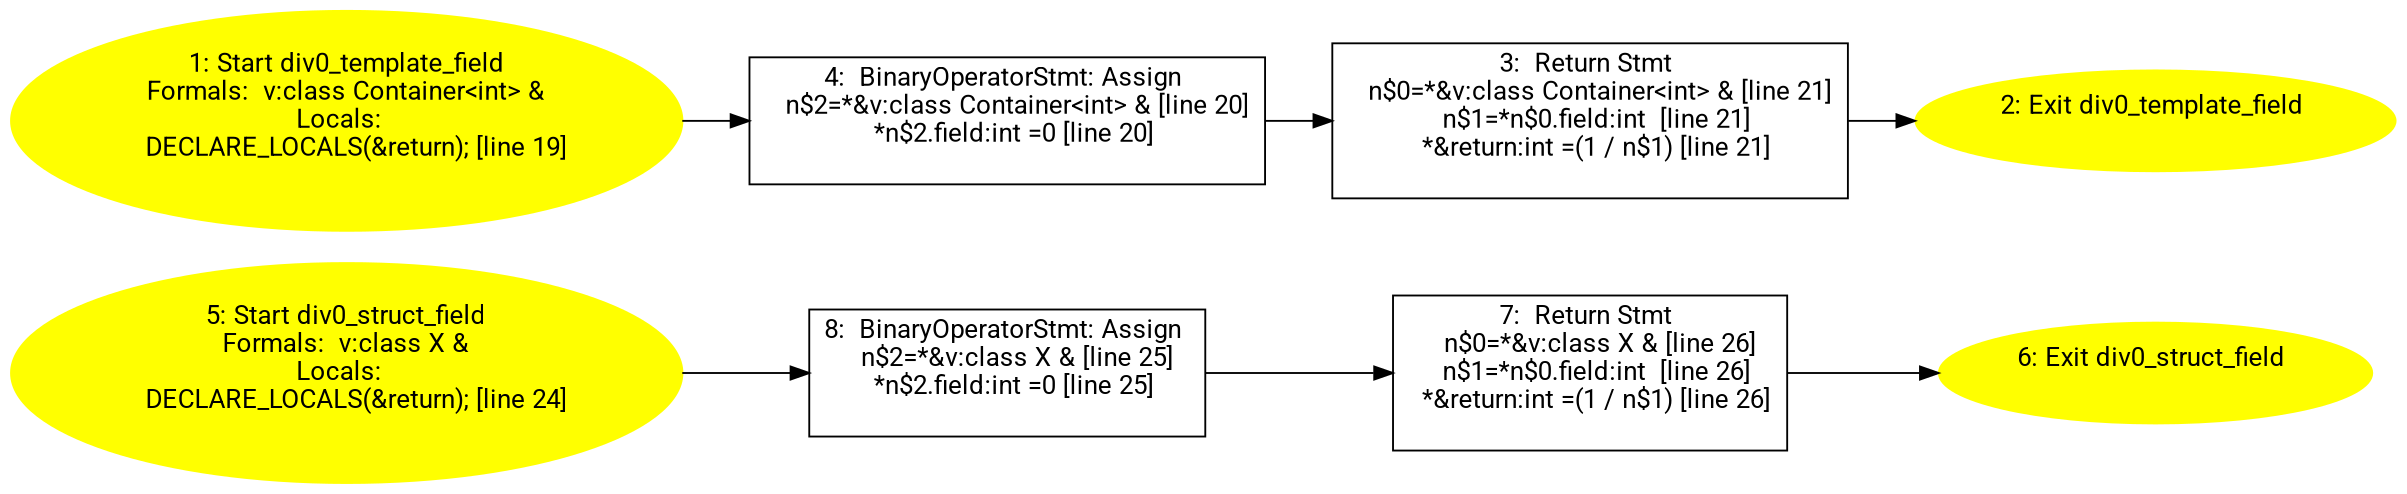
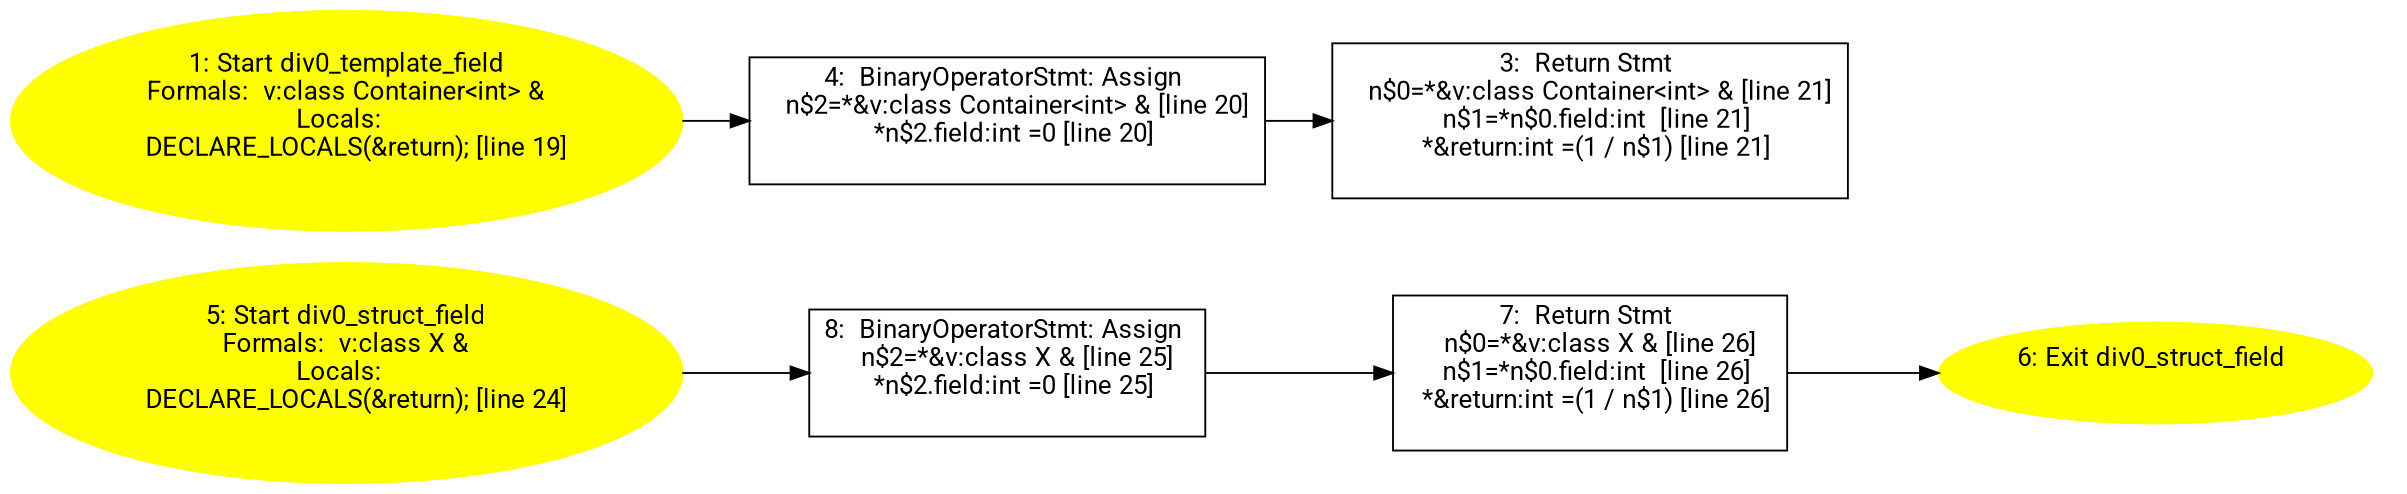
(2156, 121) -> none
